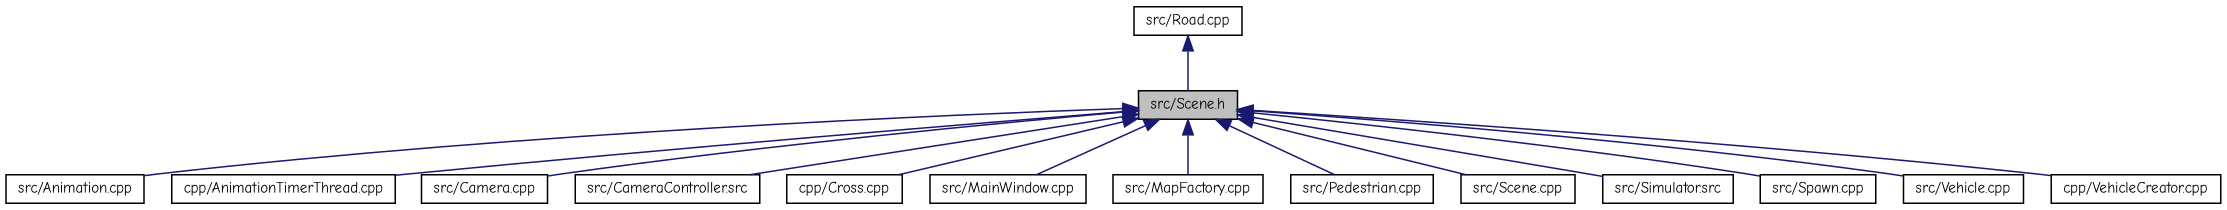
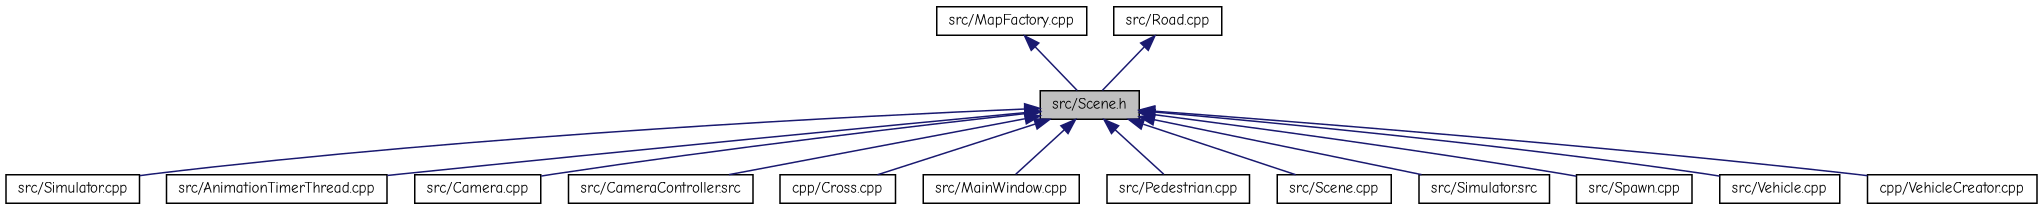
(1188, 155) -> (1056, 69)
(75, 189) -> (73, 189)
(284, 189) -> (277, 189)
